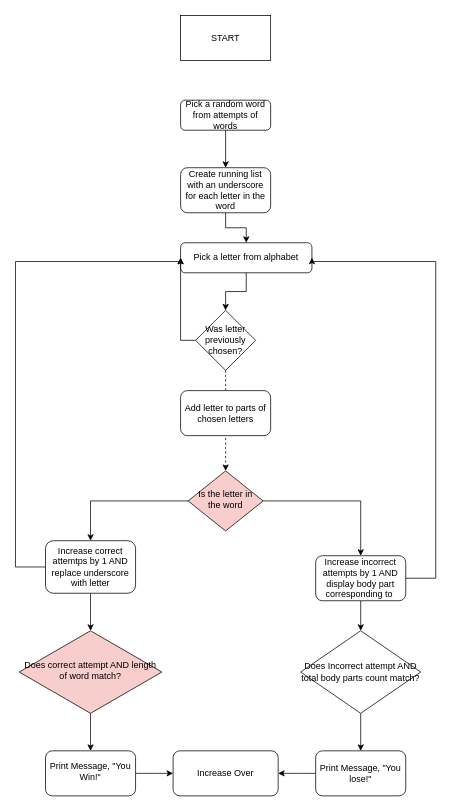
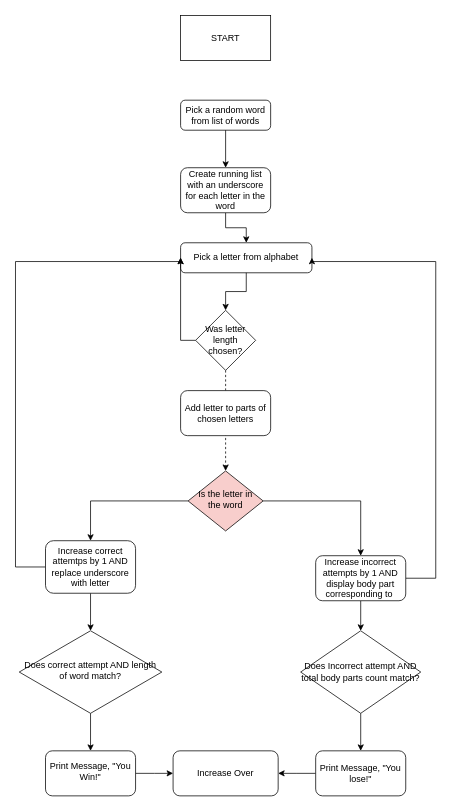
(225, 115) -> (225, 115)
(225, 340) -> (225, 340)
(90, 672) -> (90, 672)
